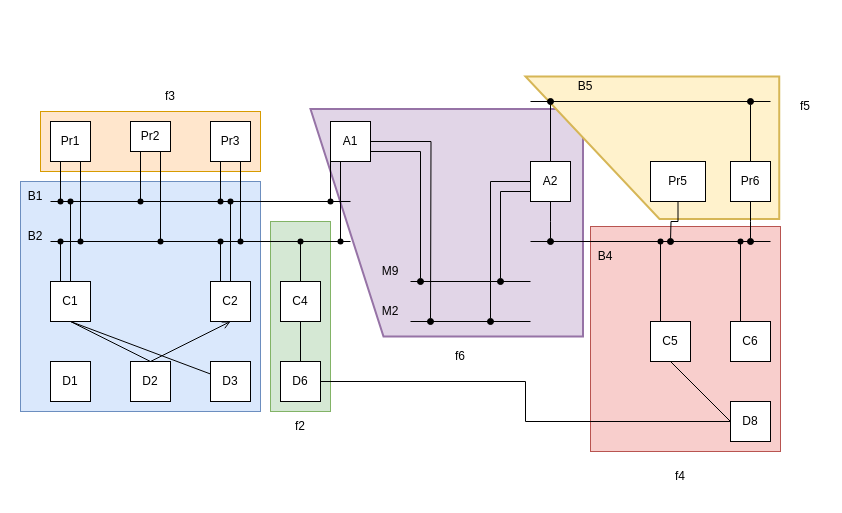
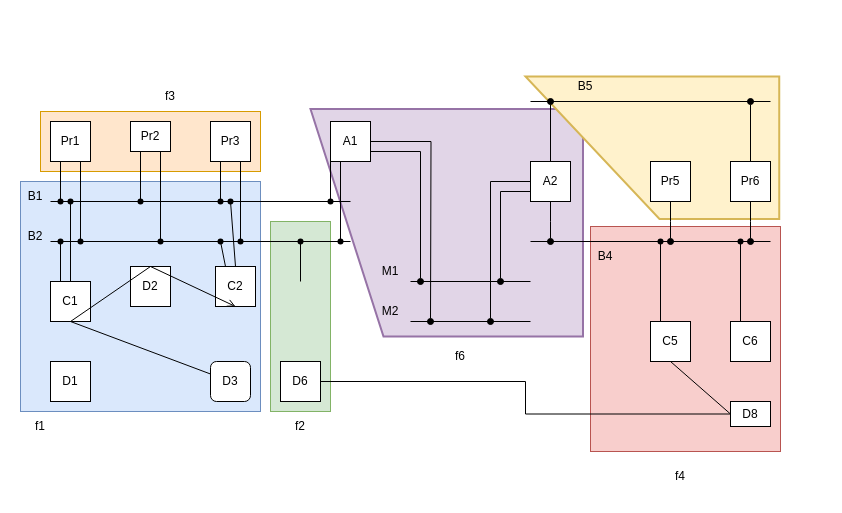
(806, 107) -> none
(678, 182) -> (671, 182)
(391, 272) -> (391, 272)
(231, 302) -> (236, 287)
(301, 302) -> none
(301, 342) -> none
(151, 382) -> (151, 287)
(231, 382) -> (231, 382)
(751, 422) -> (751, 414)
none -> (41, 427)
